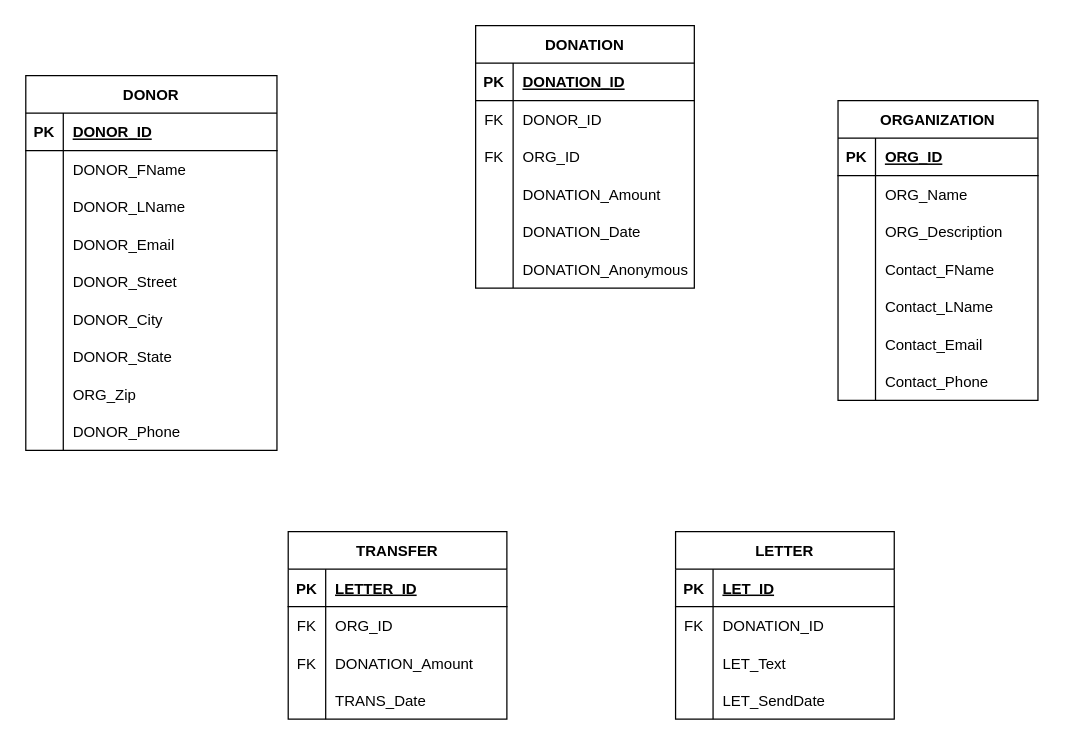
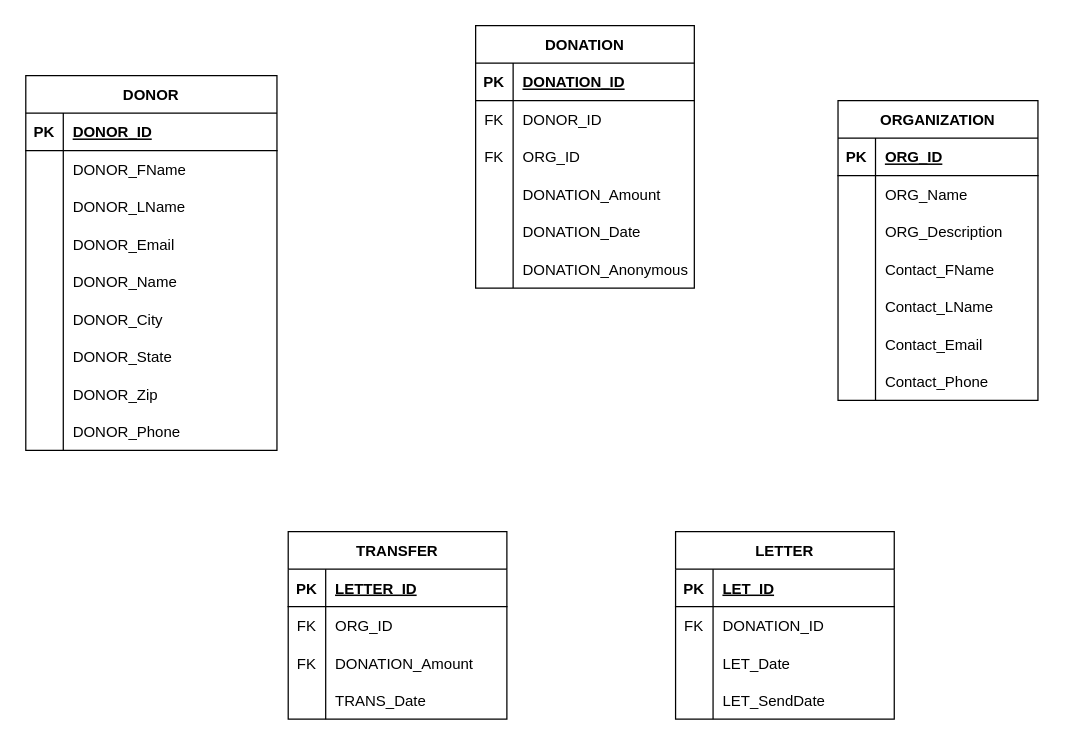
(123, 283) -> (115, 283)
(100, 395) -> (108, 395)
(756, 664) -> (756, 664)
